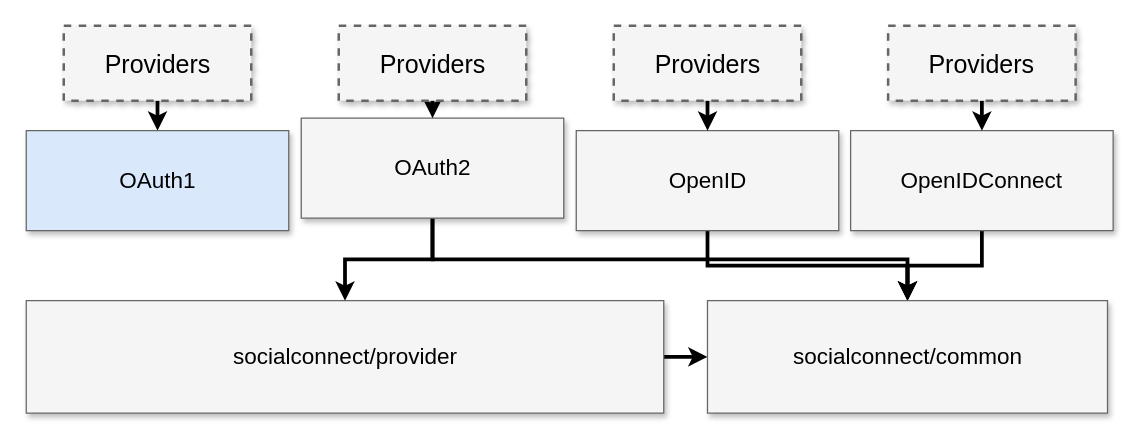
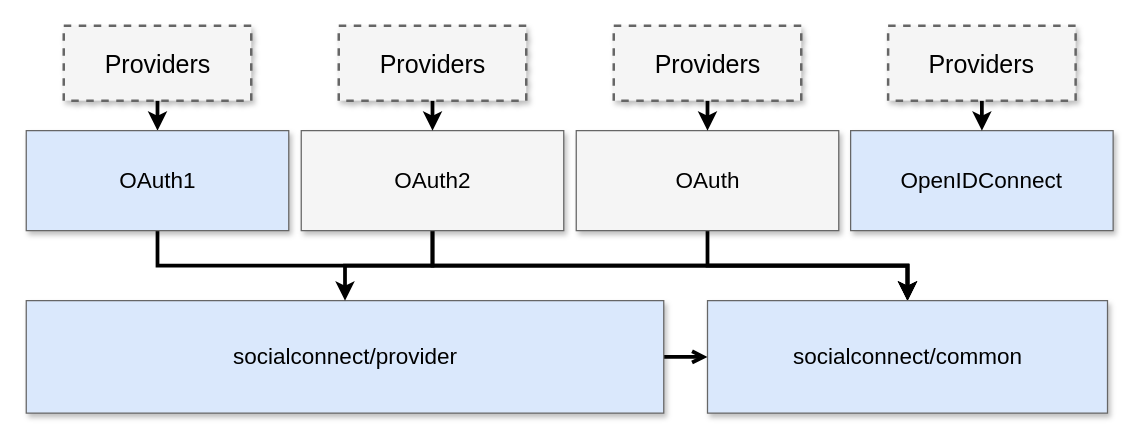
(433, 168) -> (433, 181)
(708, 181) -> (708, 181)
(982, 181) -> (982, 181)
none -> (233, 266)
(964, 266) -> none
(345, 357) -> (345, 357)
(692, 357) -> (692, 357)
(908, 357) -> (908, 357)
